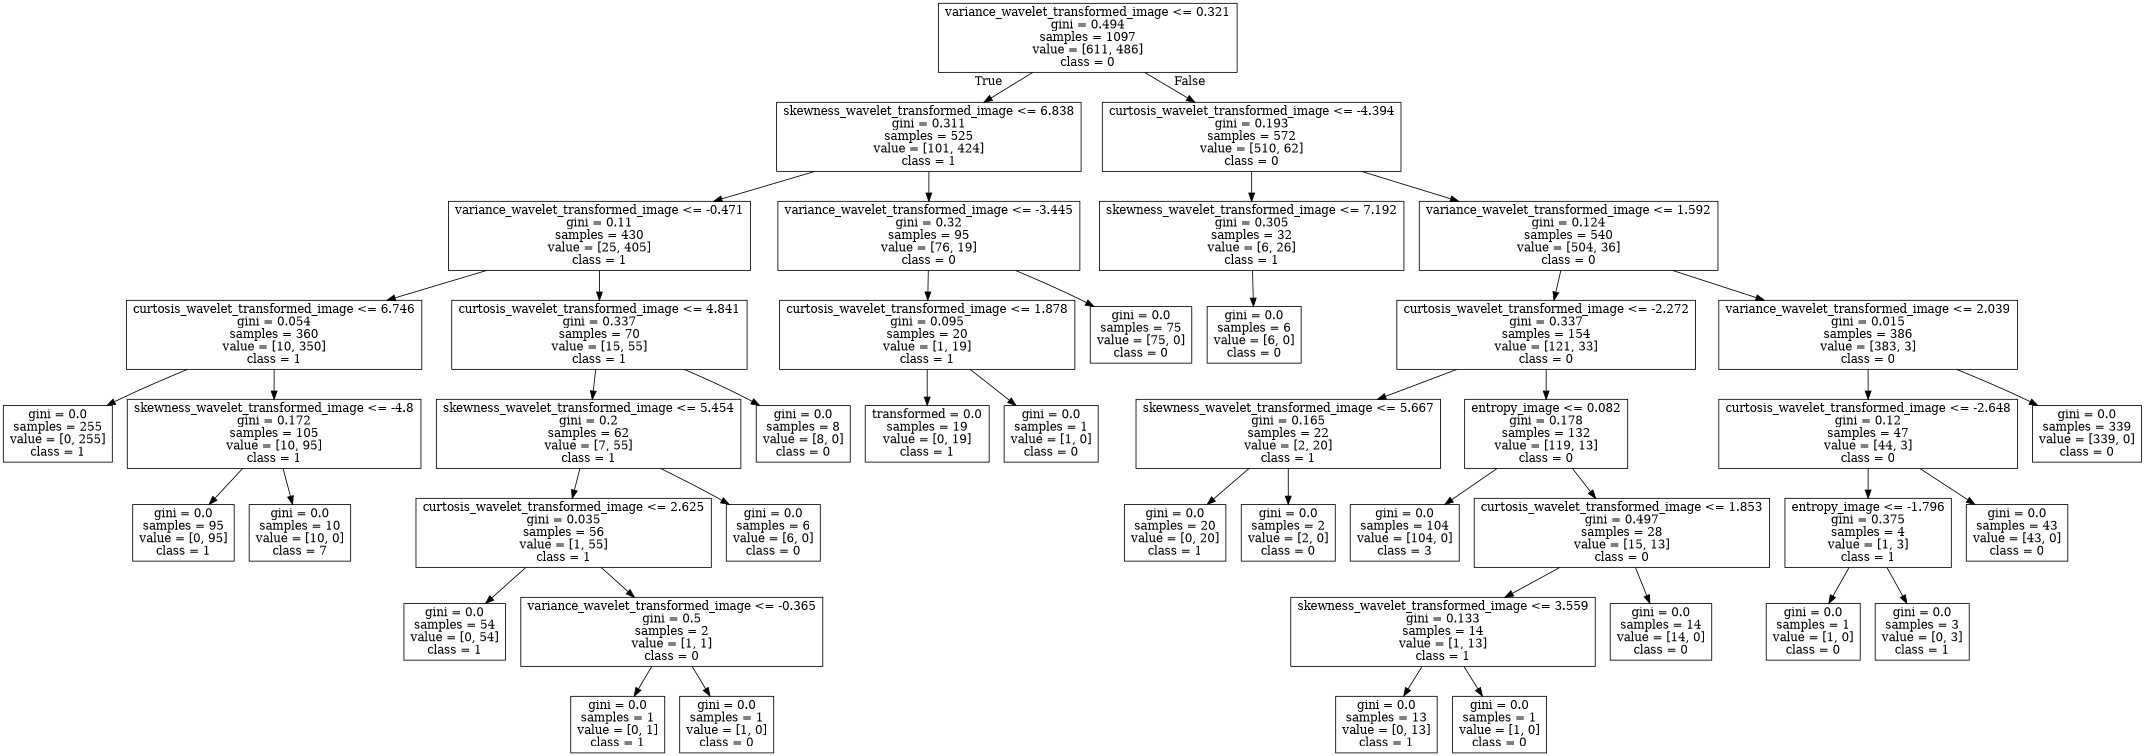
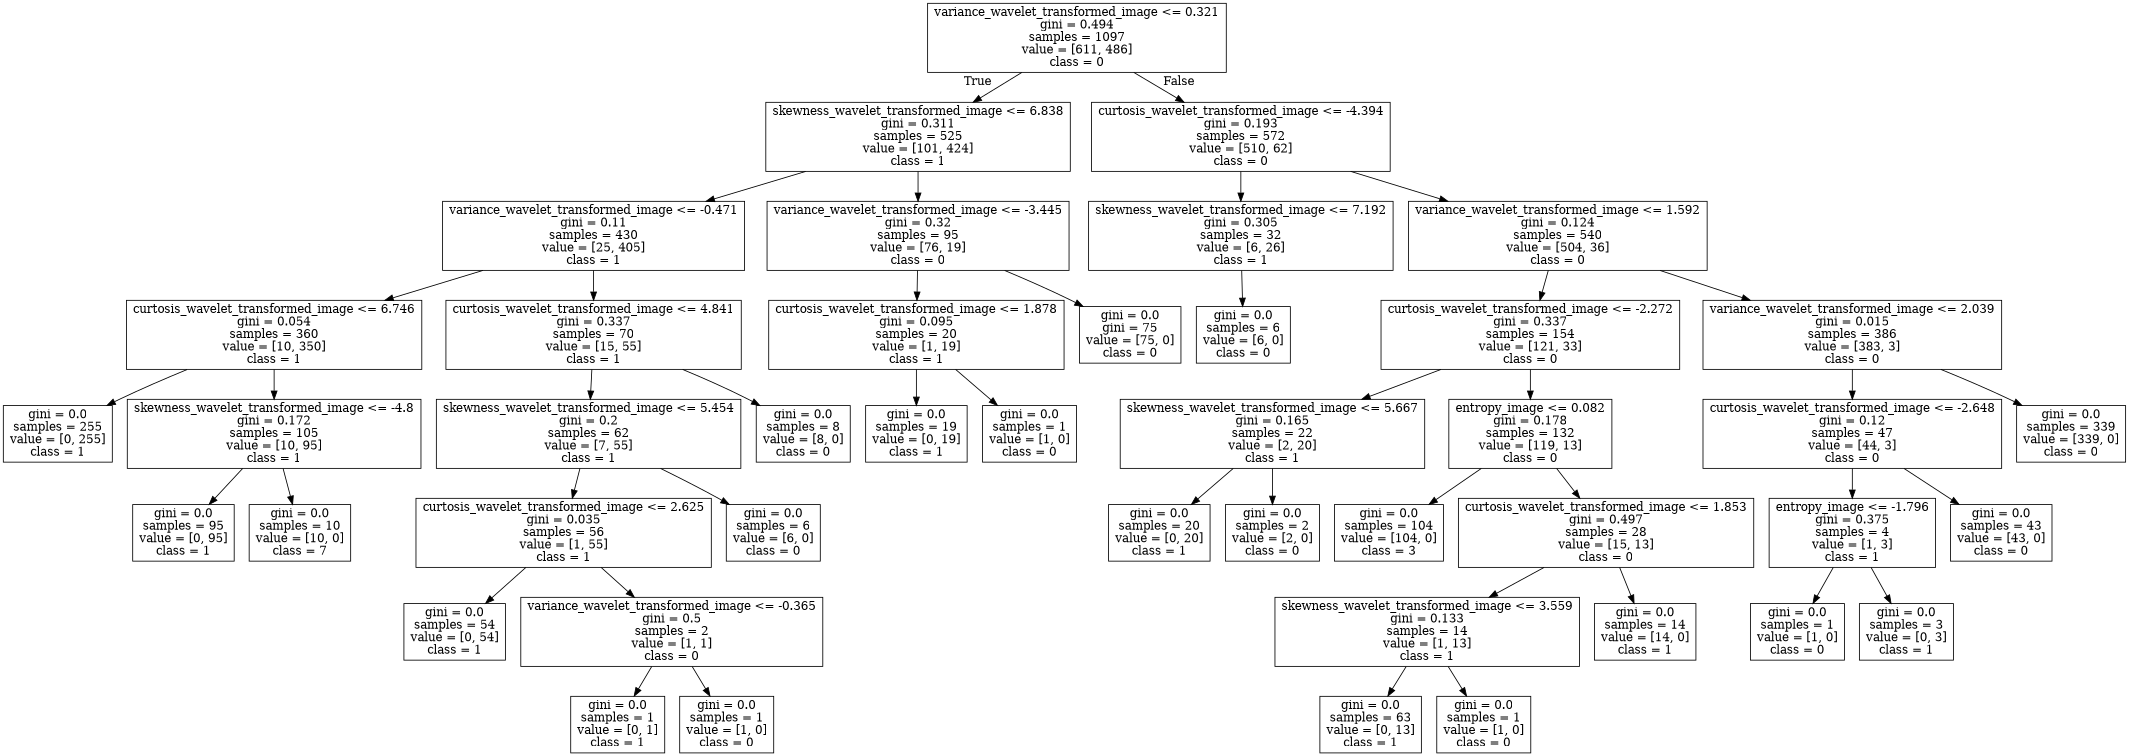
(1141, 335) -> (1130, 335)
(927, 434) -> (916, 434)
(1661, 632) -> (1645, 632)
(1386, 725) -> (1371, 725)
